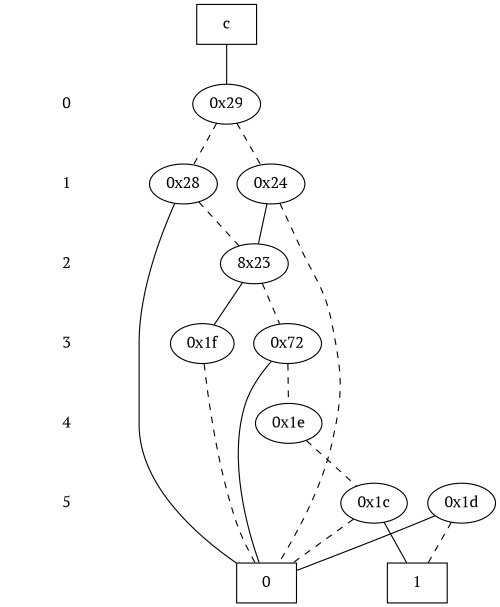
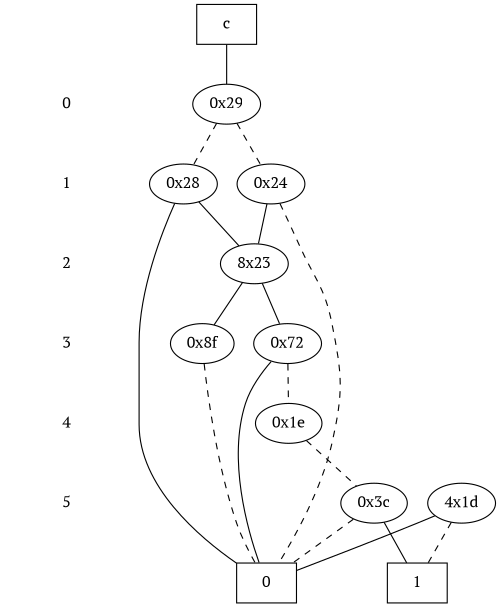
(219, 224) -> (219, 224)
(271, 303) -> (271, 303)
(202, 344) -> (202, 344)
(374, 503) -> (374, 503)
(462, 503) -> (462, 503)
